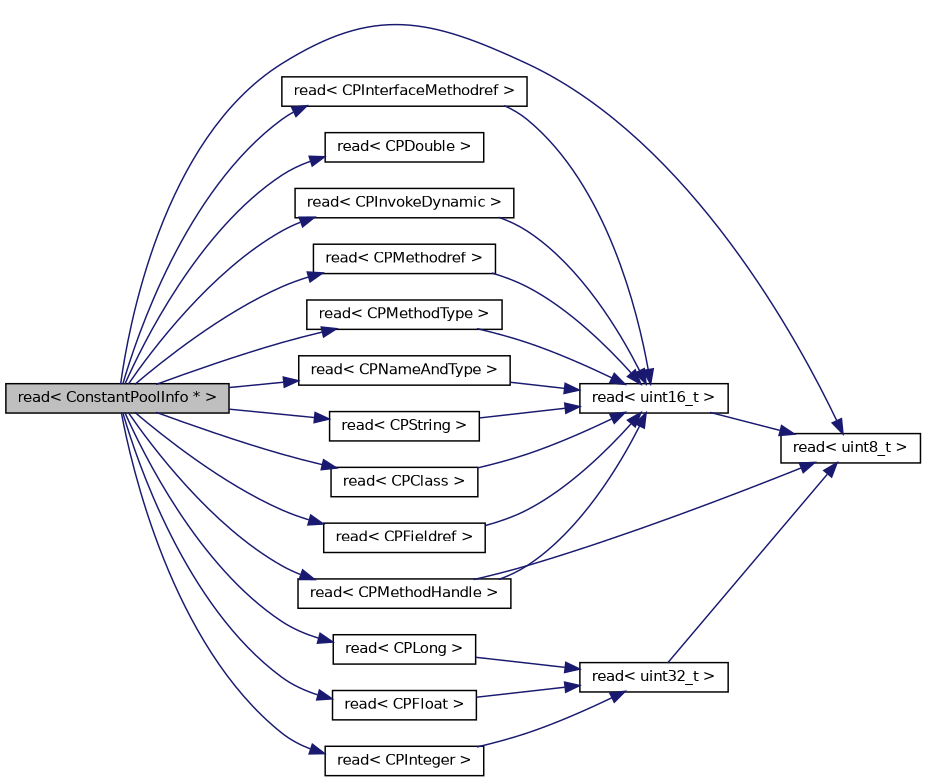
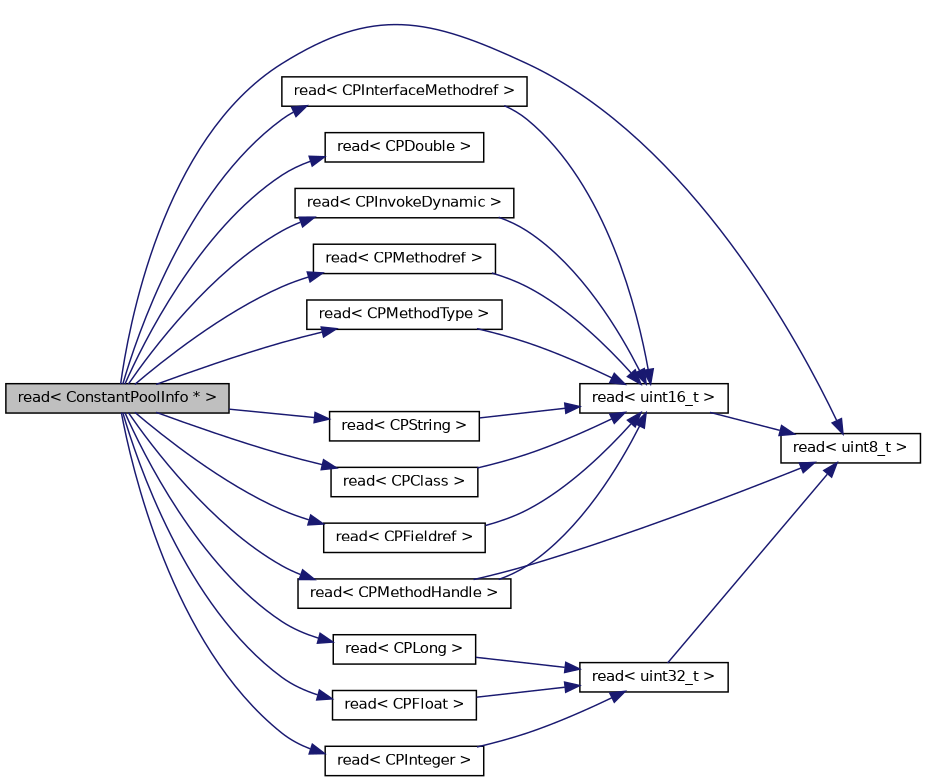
(404, 370) -> none
